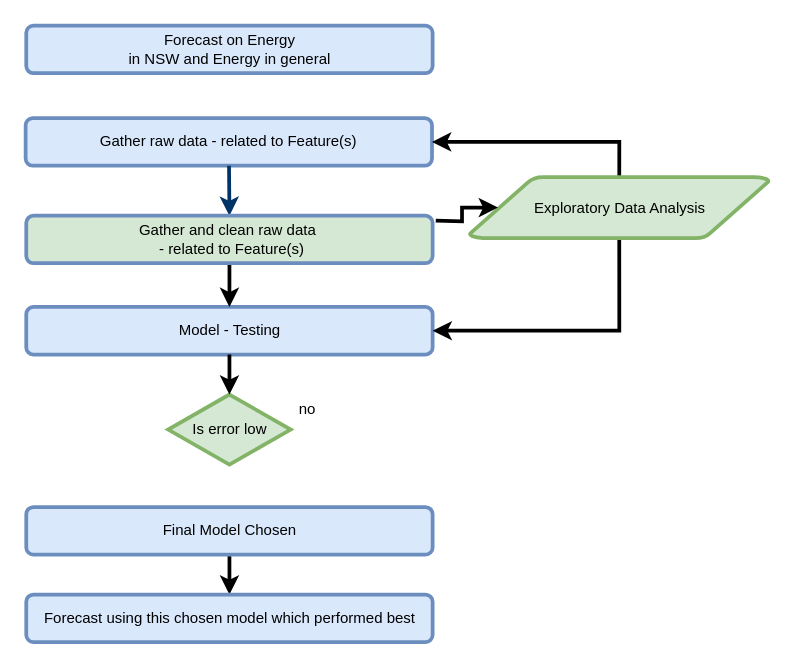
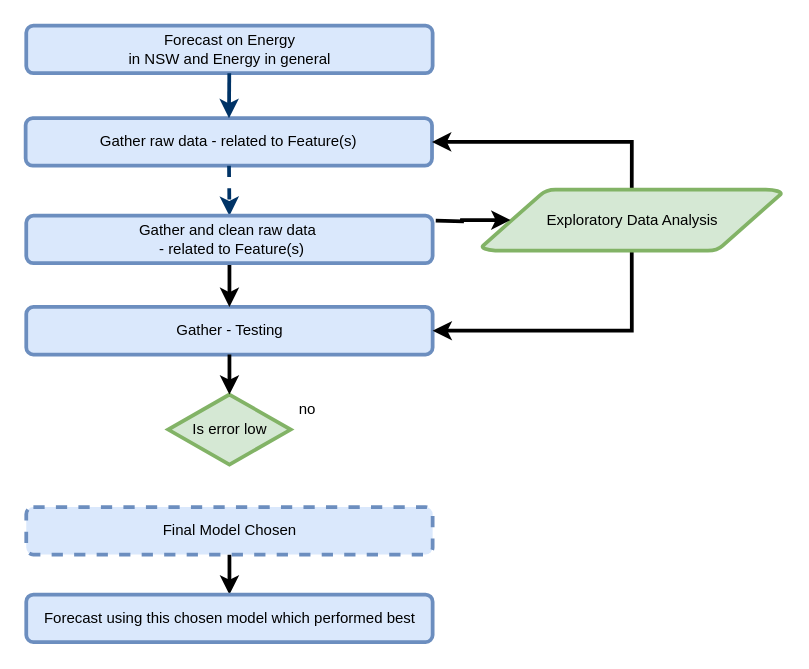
none -> (229, 89)
(229, 182) -> (229, 182)
(619, 208) -> (632, 220)
(229, 239) -> (229, 239)
(230, 331) -> (230, 331)
(229, 531) -> (229, 531)
